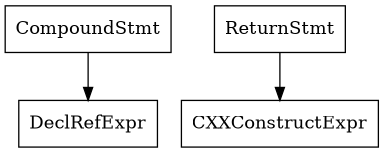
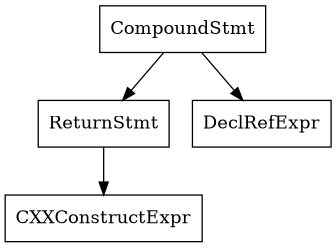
none -> (147, 72)
